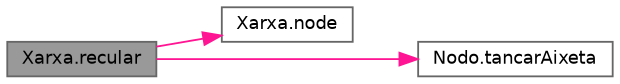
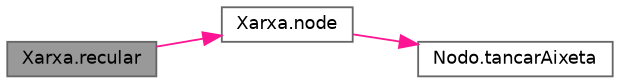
(278, 59) -> (376, 38)
